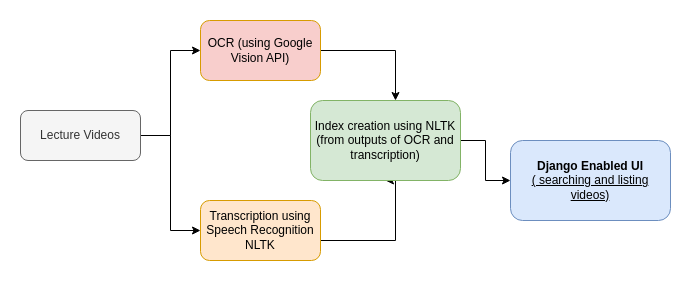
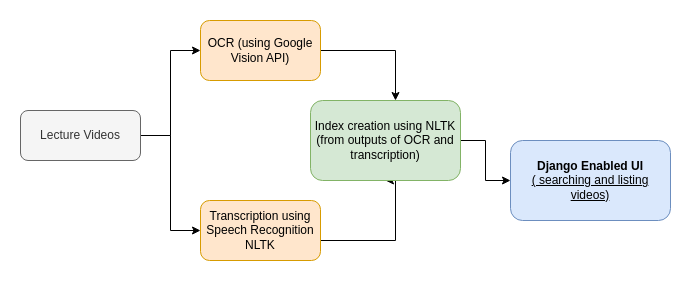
(261, 51) -> (261, 51)
